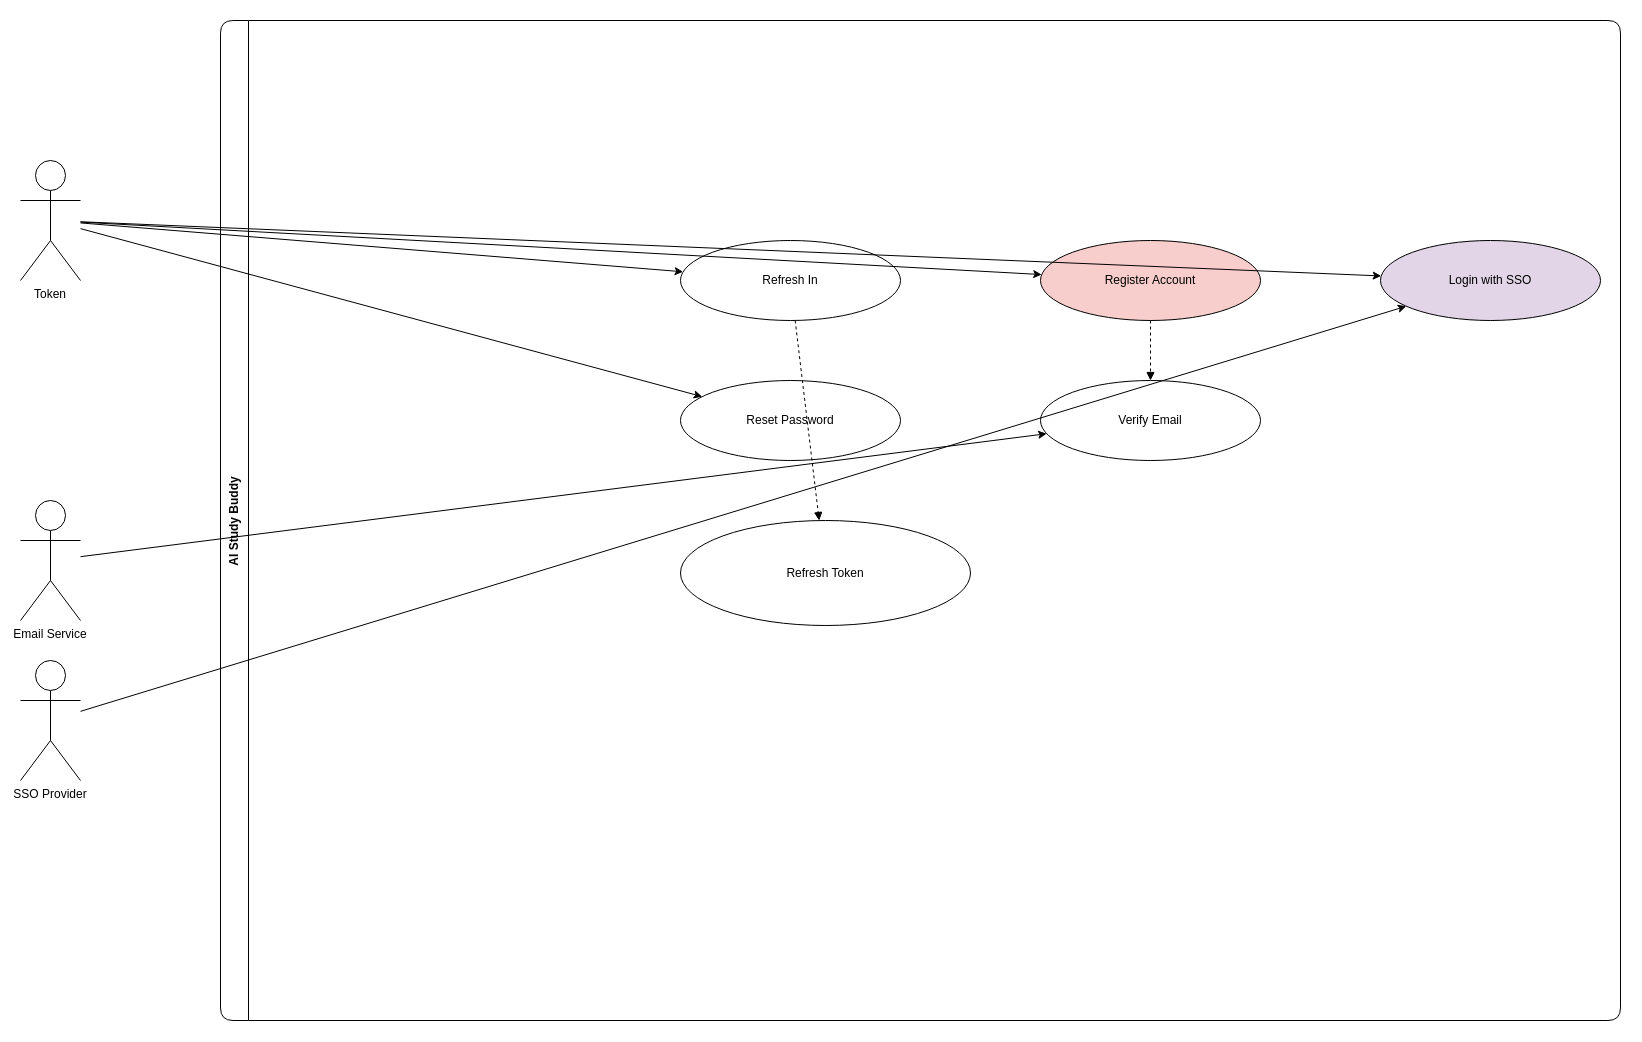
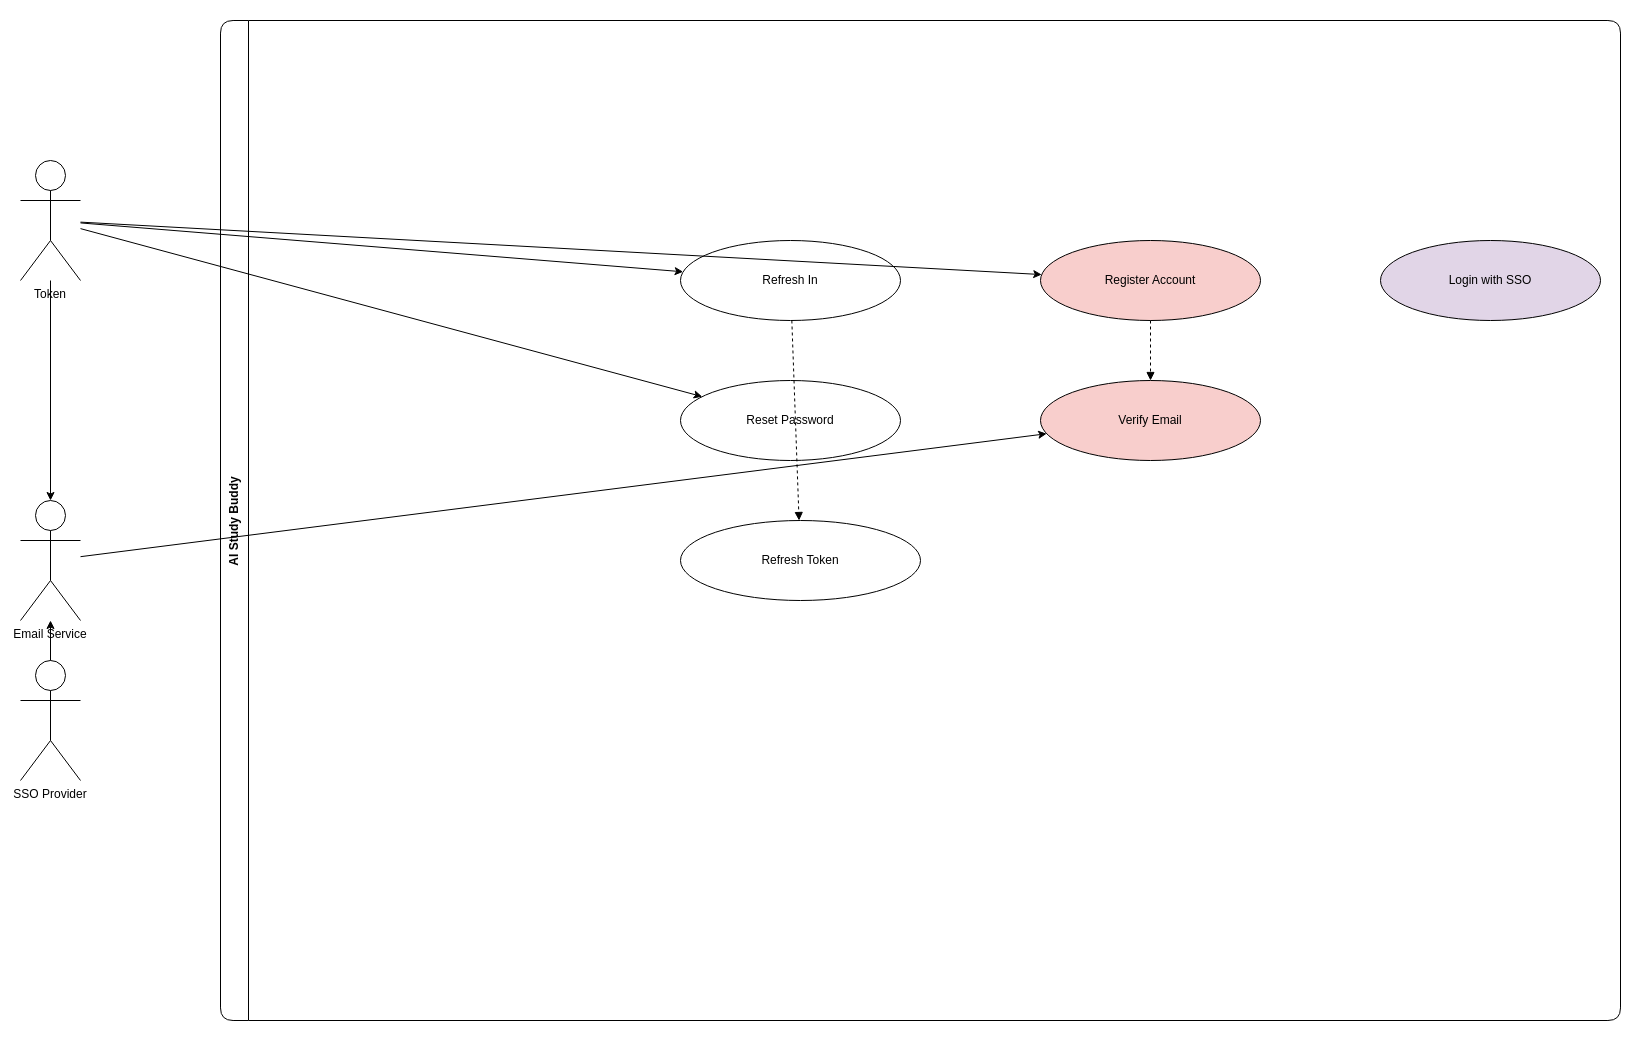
(764, 250) -> (51, 387)
(1151, 421) -> (1151, 421)
(826, 573) -> (801, 561)
(512, 579) -> (51, 644)
